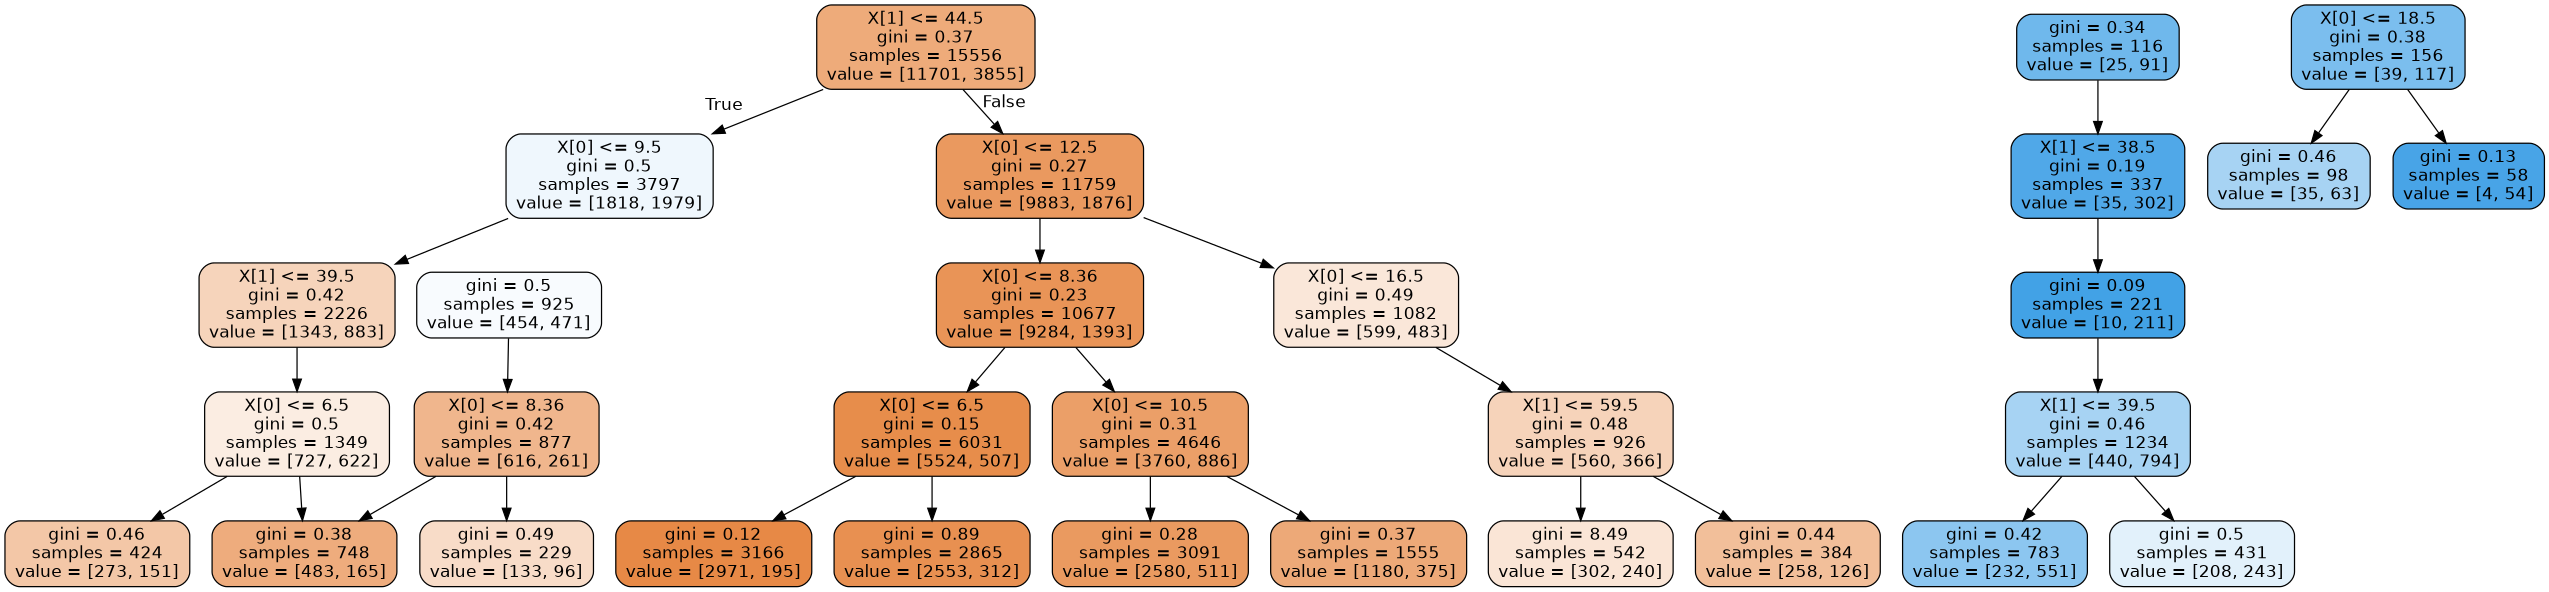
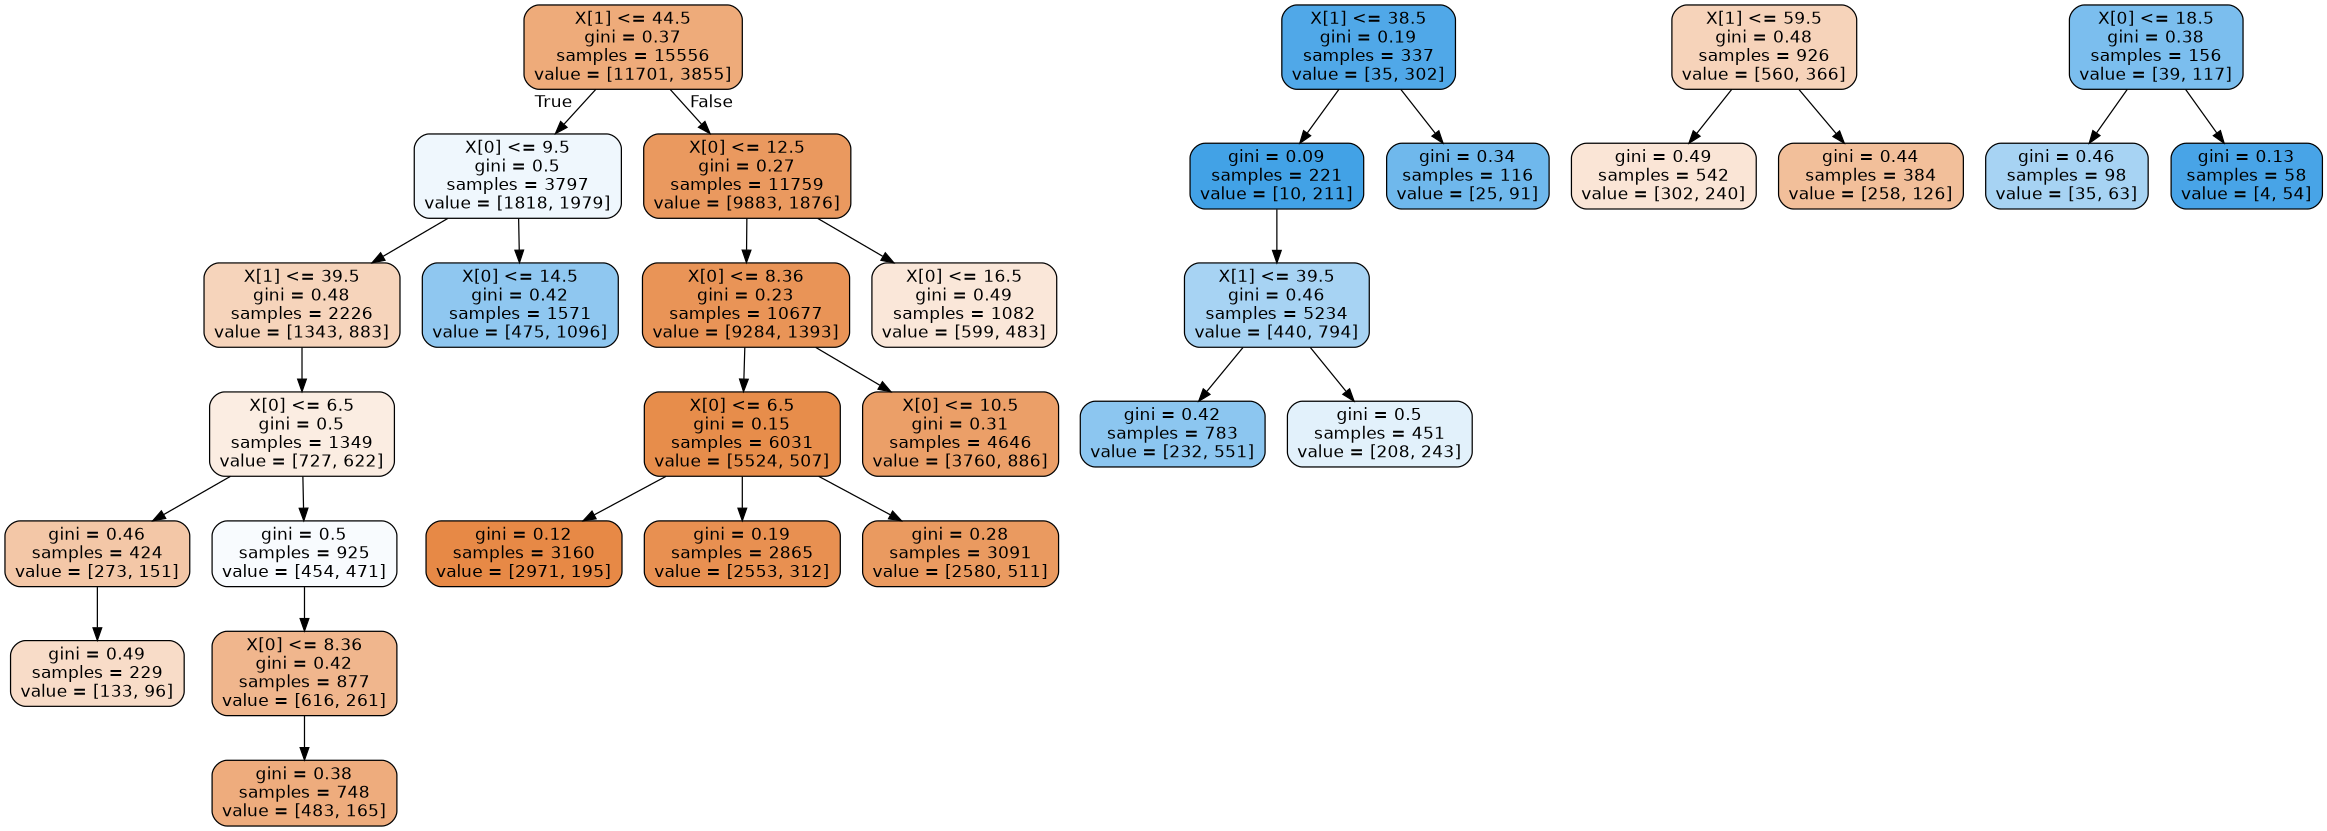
(2098, 101) -> (1418, 111)
(297, 305) -> (302, 305)
none -> (520, 305)
(1468, 366) -> none
(2098, 434) -> (1277, 305)
(301, 492) -> (303, 492)
(507, 492) -> (97, 607)
(1150, 492) -> (855, 496)
(714, 554) -> (524, 554)
(932, 554) -> (742, 554)
(1369, 554) -> none
(1581, 554) -> (1664, 176)
(2202, 554) -> (1380, 434)
